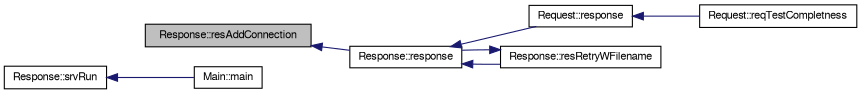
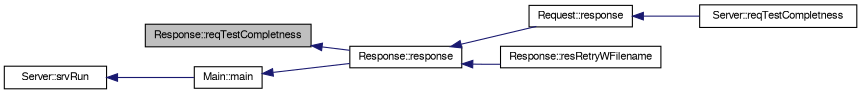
(778, 16) -> (778, 16)
(228, 36) -> (228, 36)
(476, 50) -> (311, 68)
(55, 78) -> (55, 78)
